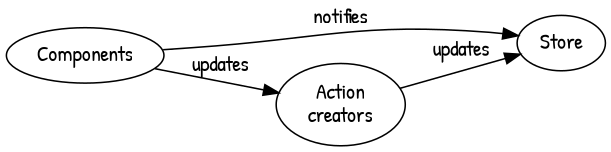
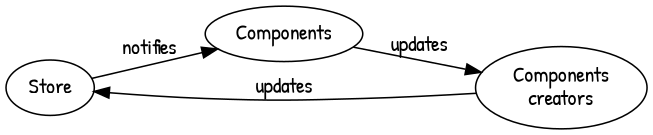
(333, 34) -> (147, 65)
(341, 105) -> (561, 88)
